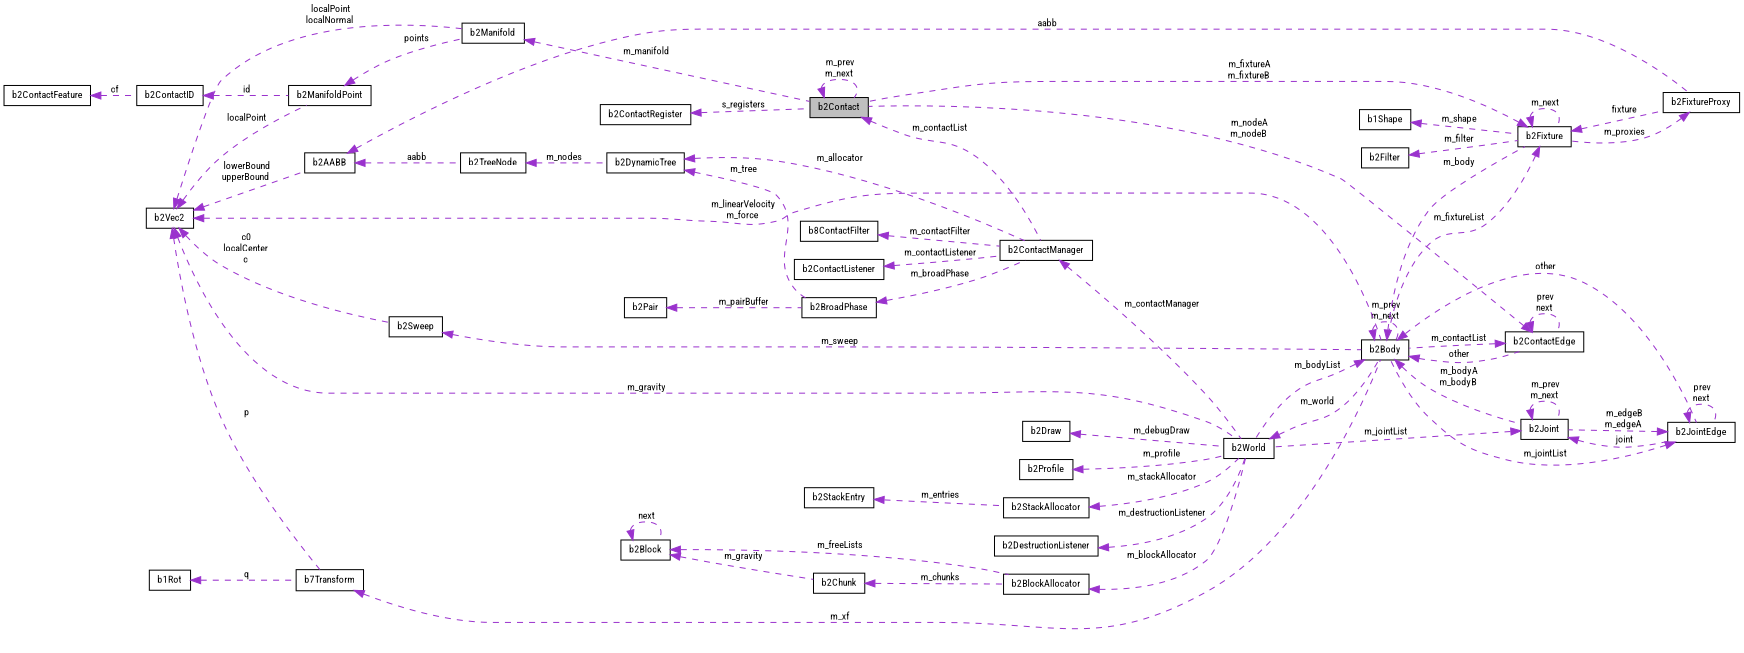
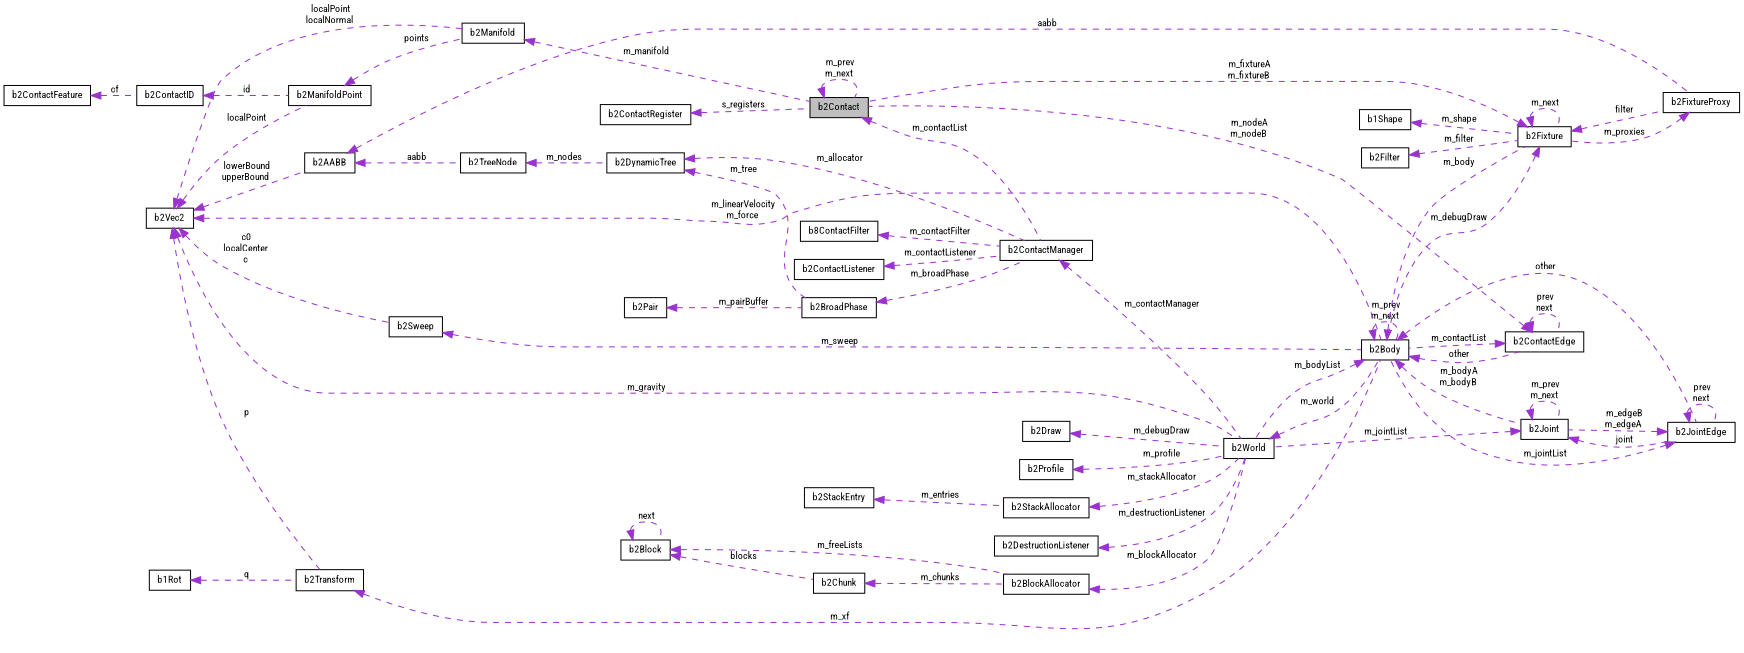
(1623, 110) -> (1623, 110)
(1458, 218) -> (1458, 218)
(743, 557) -> (743, 557)
(330, 580) -> (330, 580)
